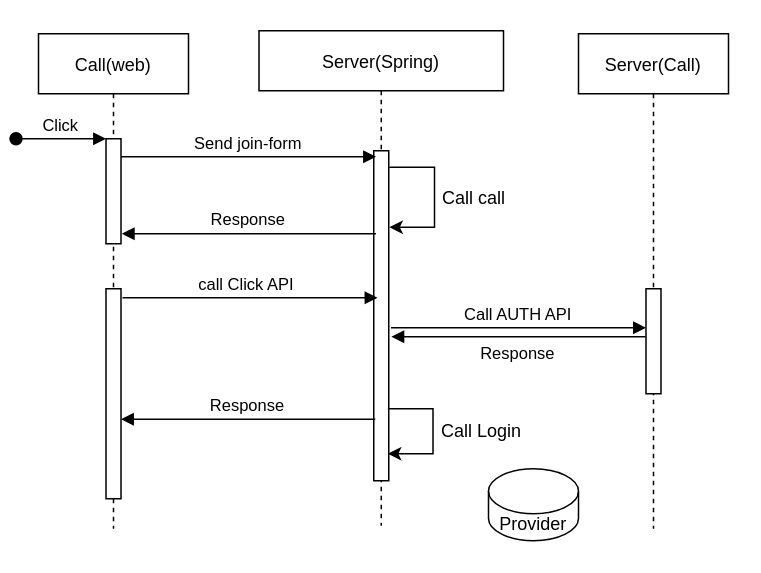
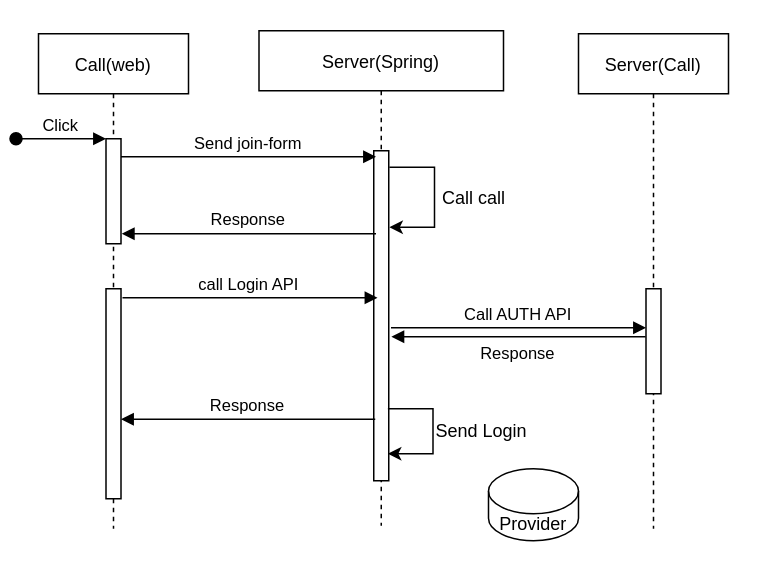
(250, 295) -> (250, 295)
(482, 431) -> (482, 431)
